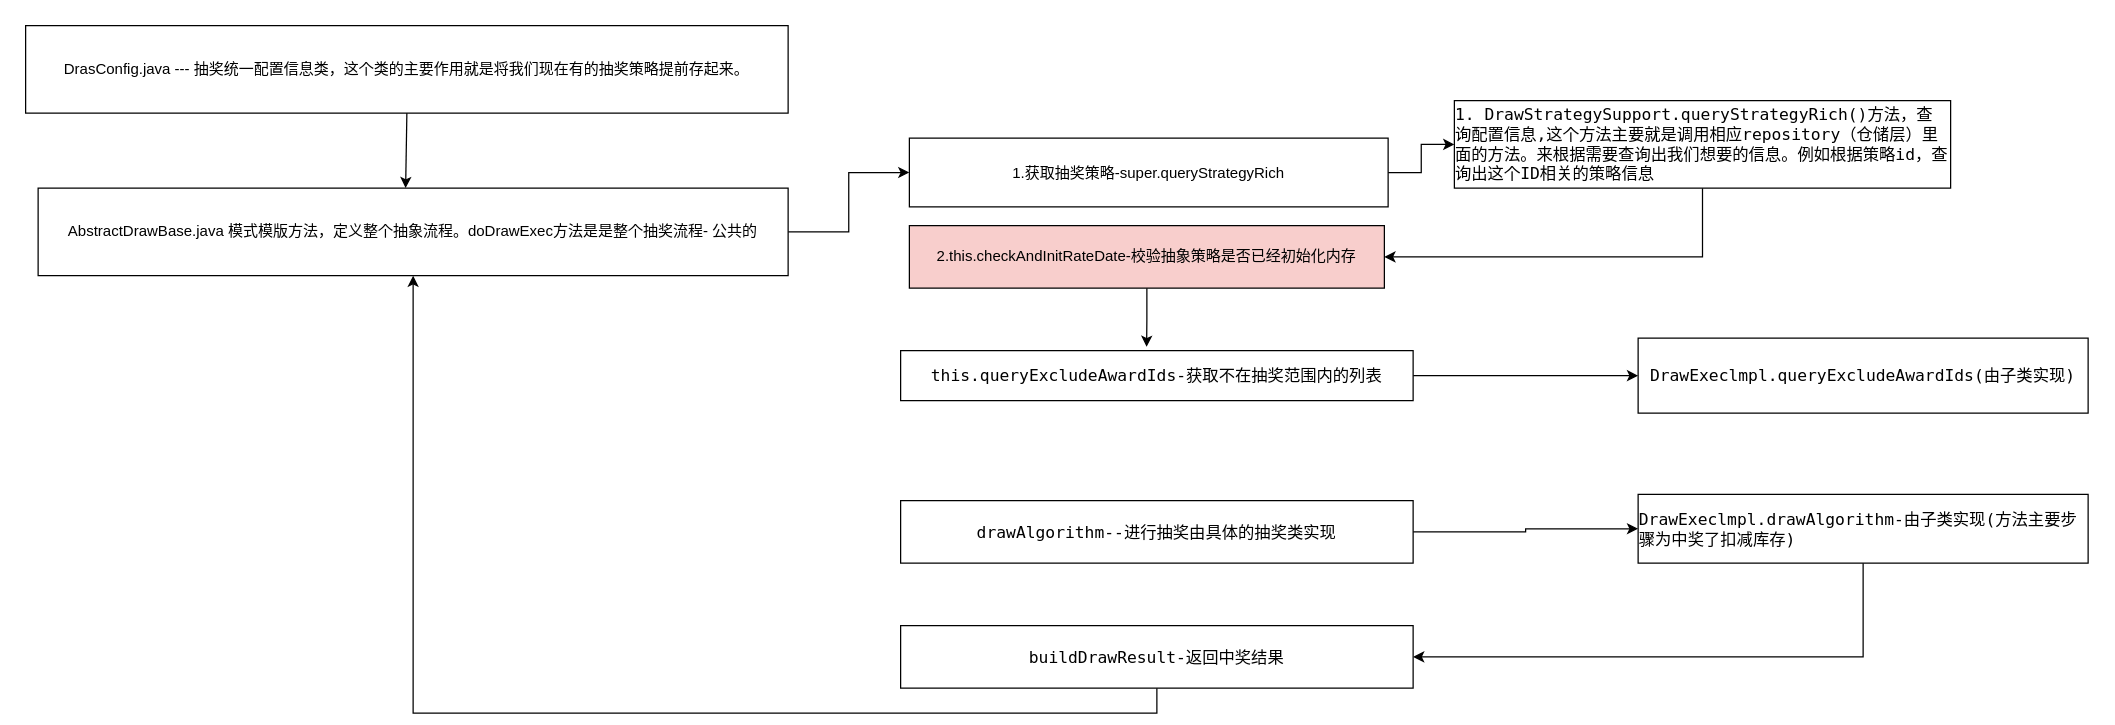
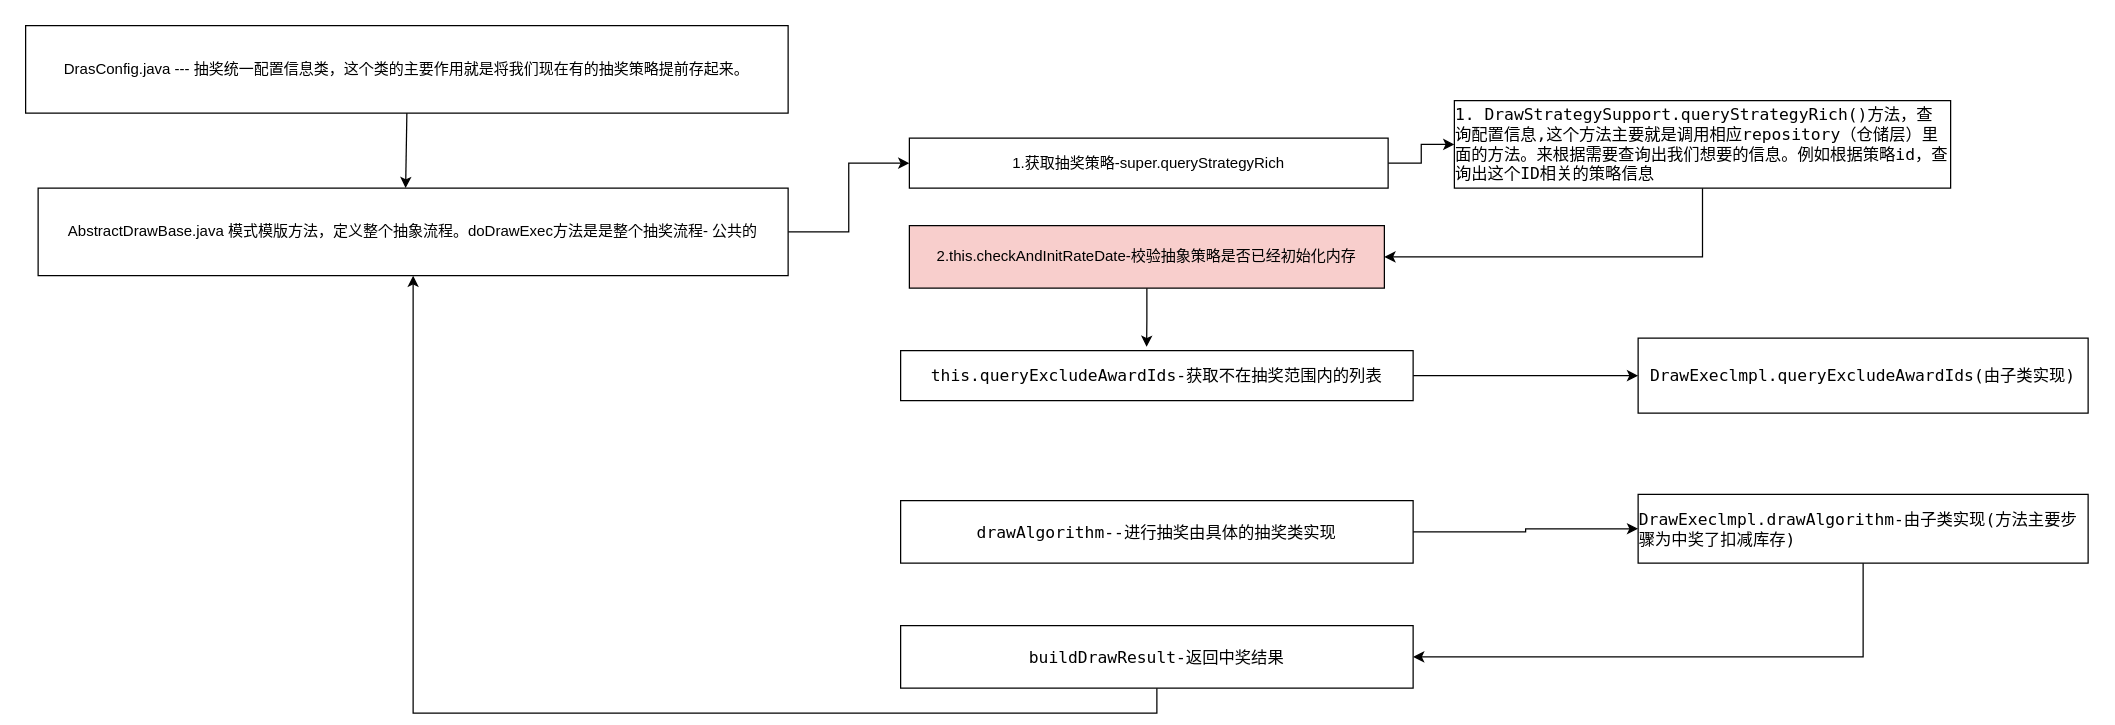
(1149, 173) -> (1149, 163)
